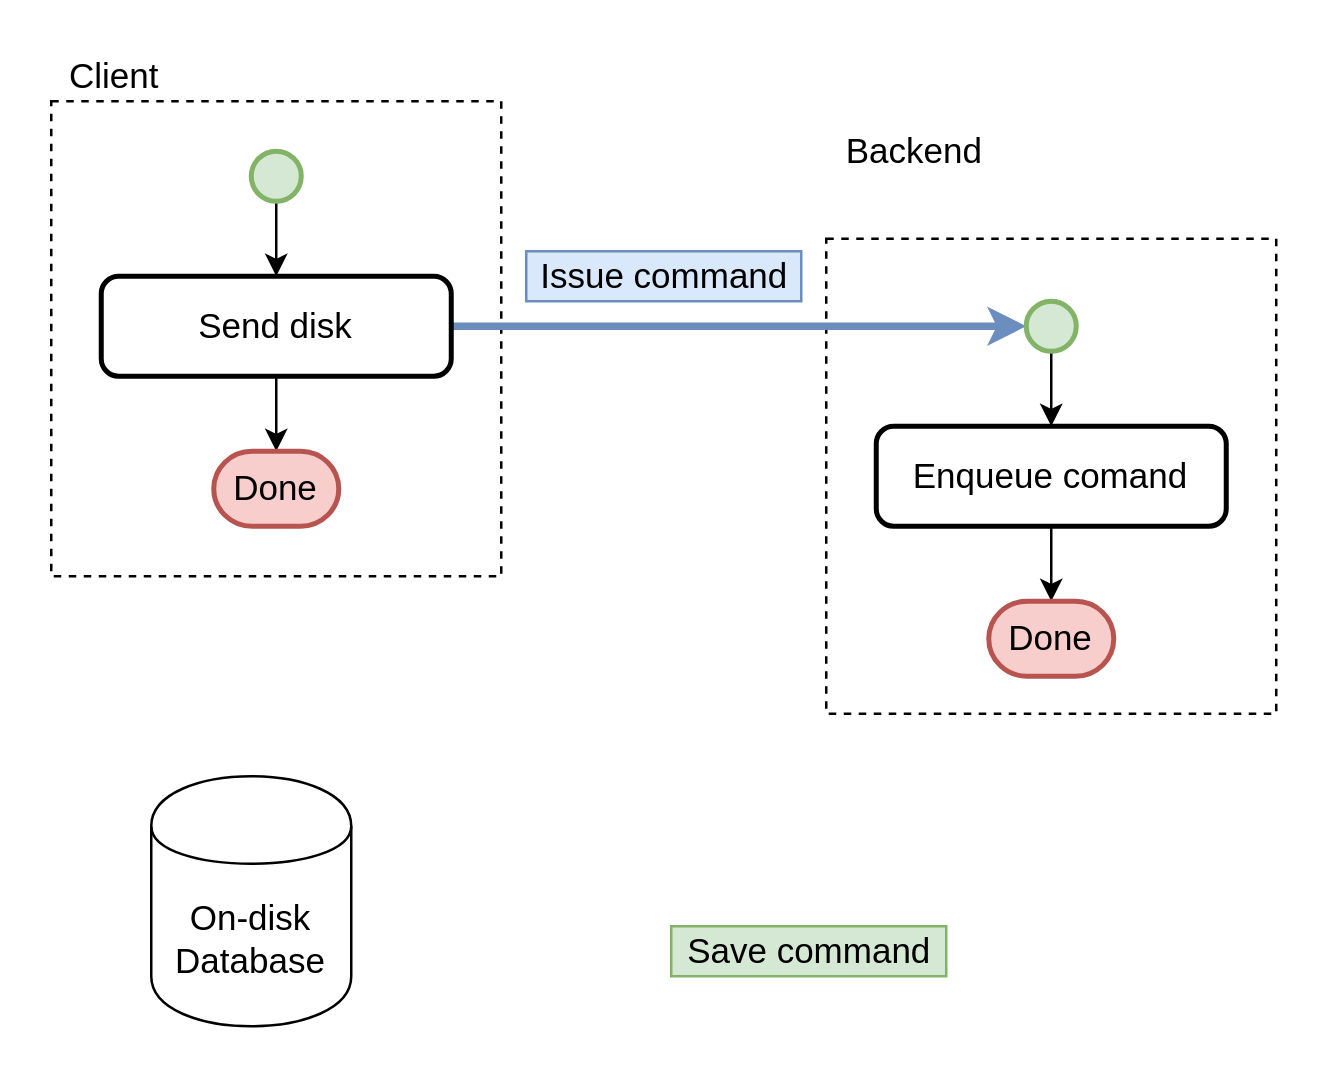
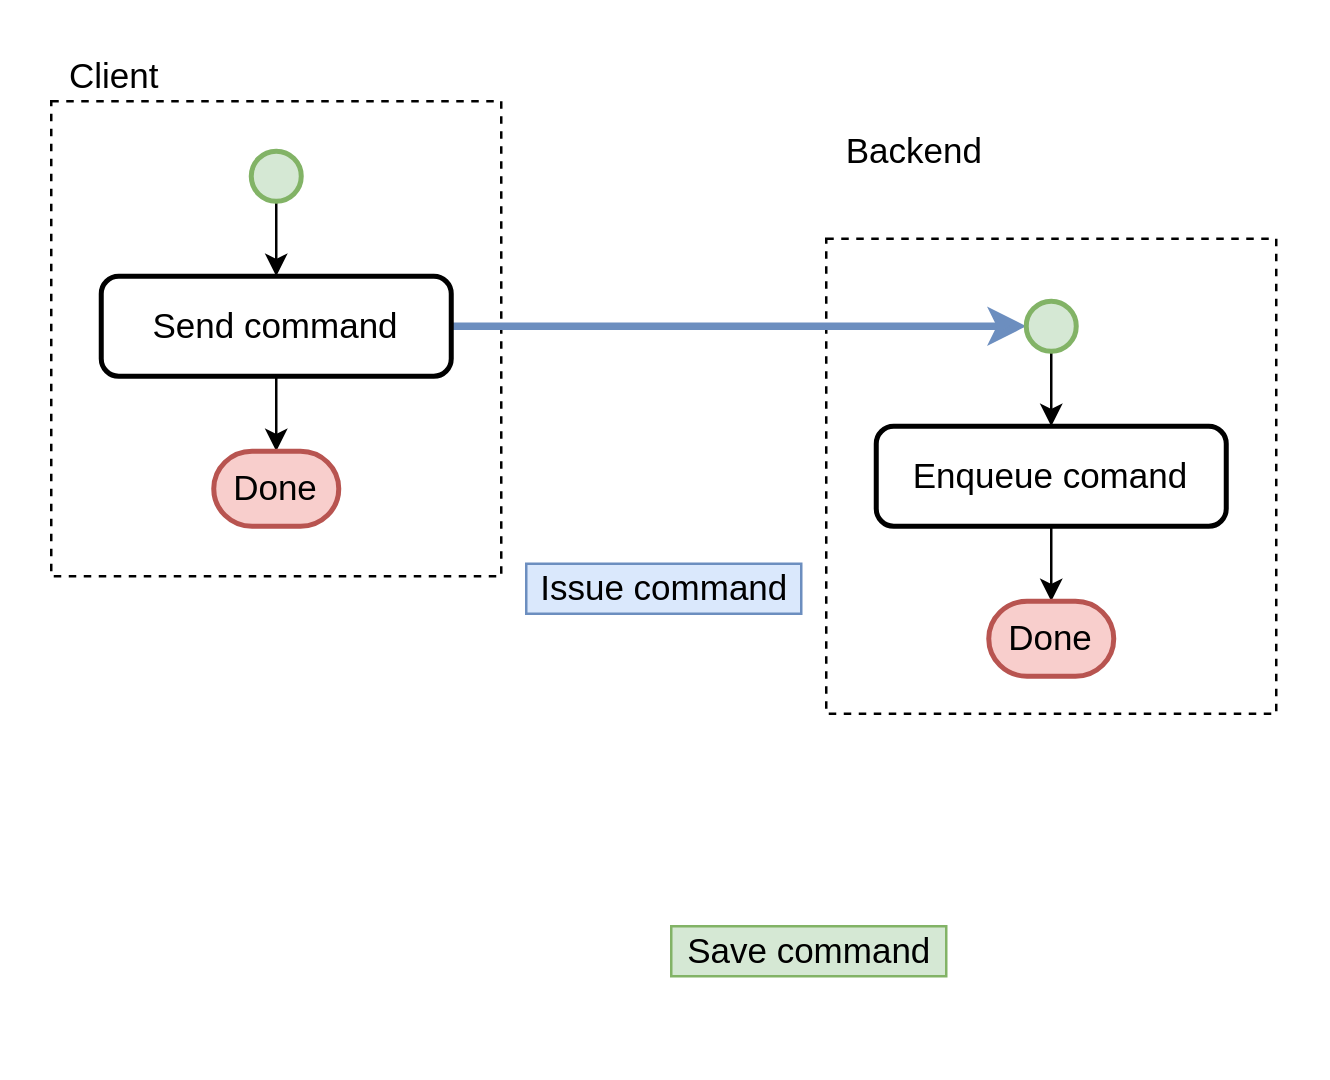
(664, 276) -> (664, 589)
(276, 326) -> (276, 326)
(251, 901) -> none
